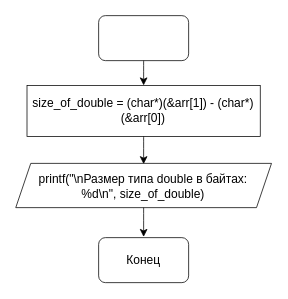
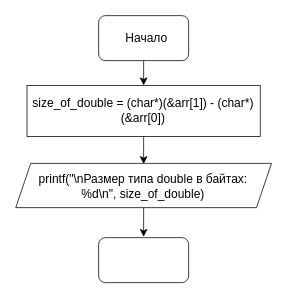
none -> (147, 38)
(144, 260) -> none
